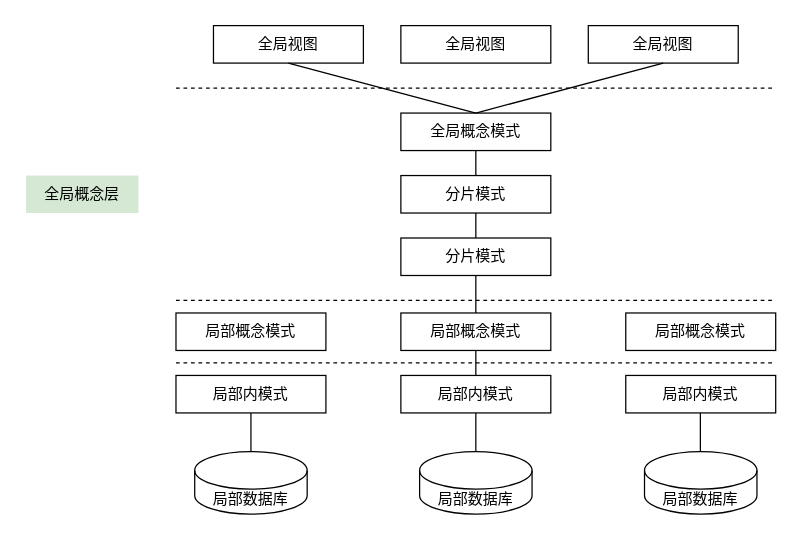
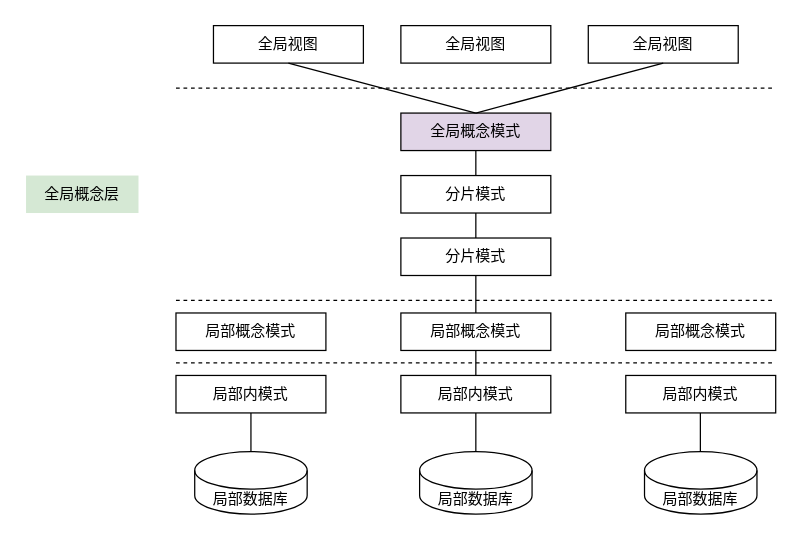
(476, 132) -> (476, 132)
